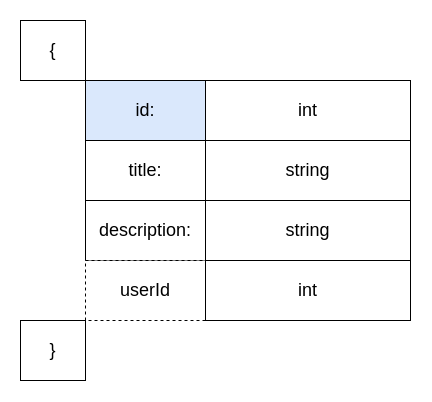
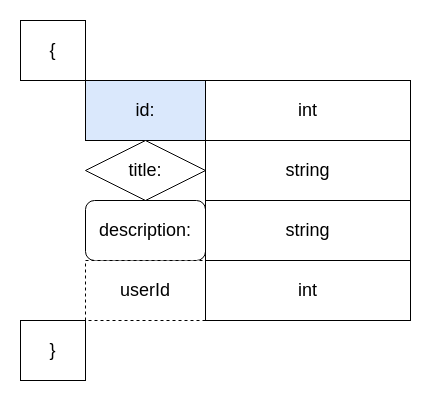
(146, 171) -> (146, 171)
(146, 231) -> (146, 231)
